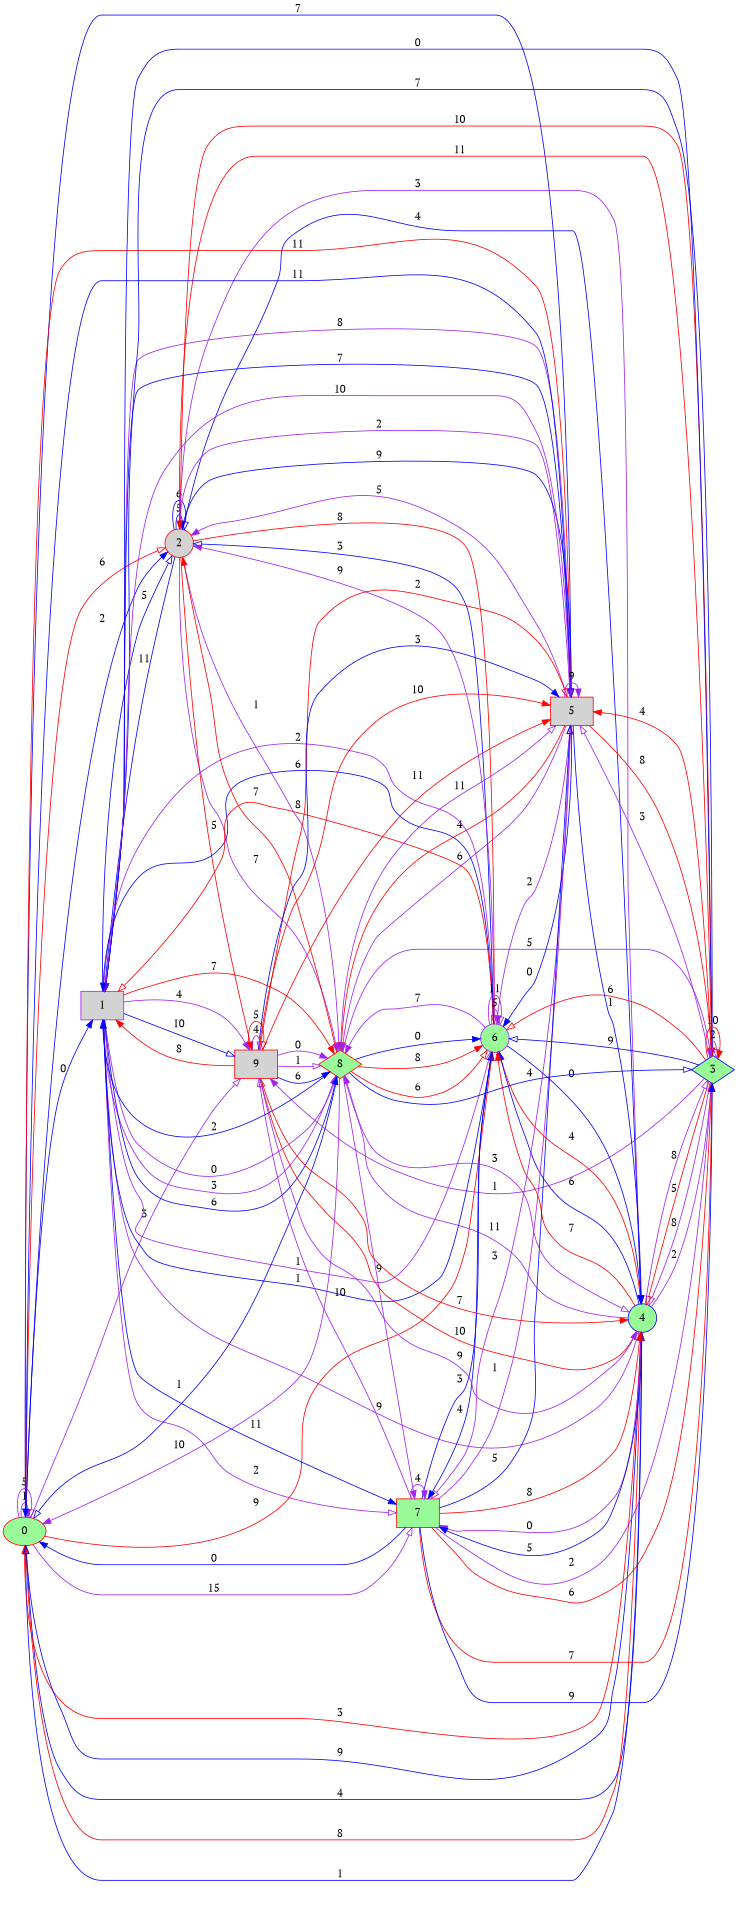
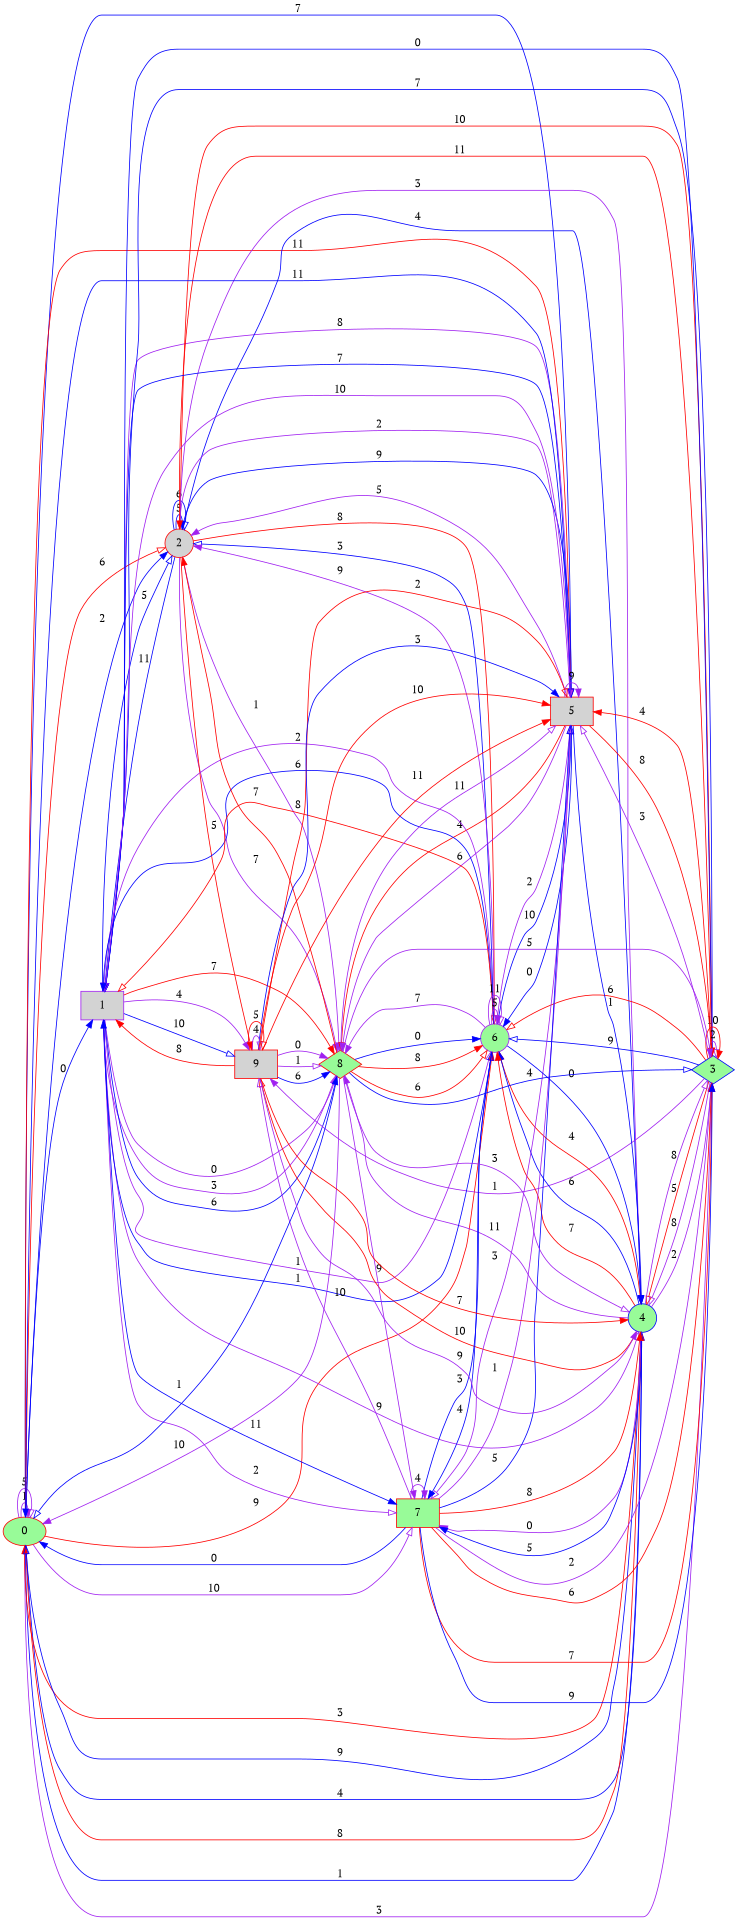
none -> (550, 884)
(190, 1137) -> none
(115, 1305) -> (591, 1917)
(214, 1589) -> (214, 1589)
